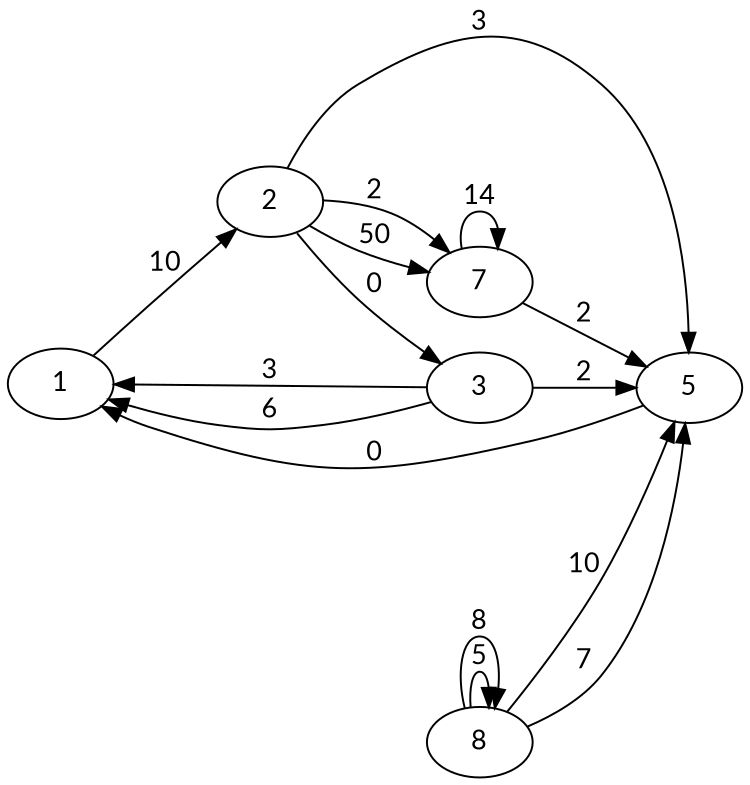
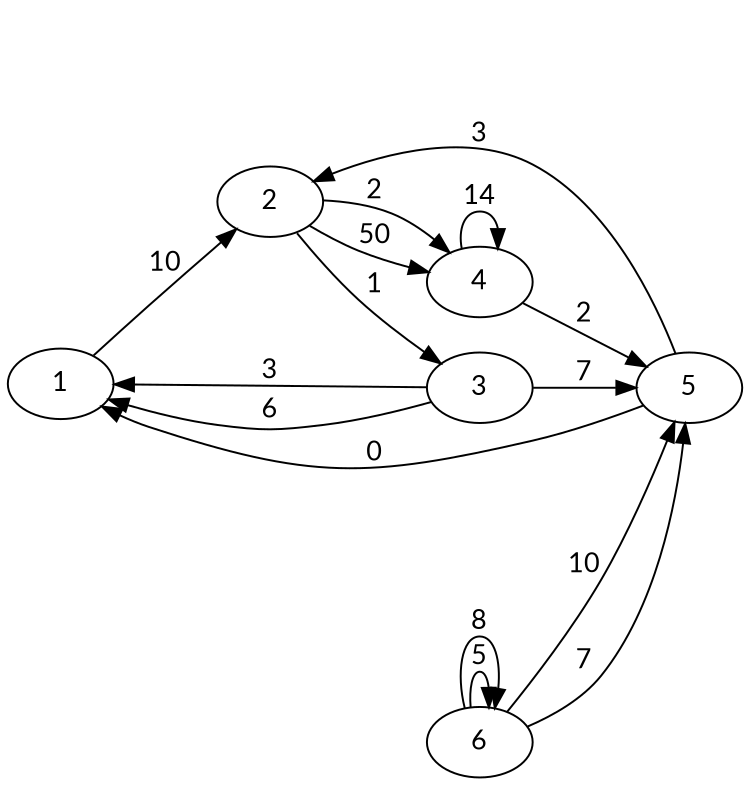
(558, 54) -> (547, 174)
(480, 282) -> (480, 282)
(375, 285) -> (375, 285)
(585, 373) -> (585, 373)
(480, 742) -> (480, 742)
